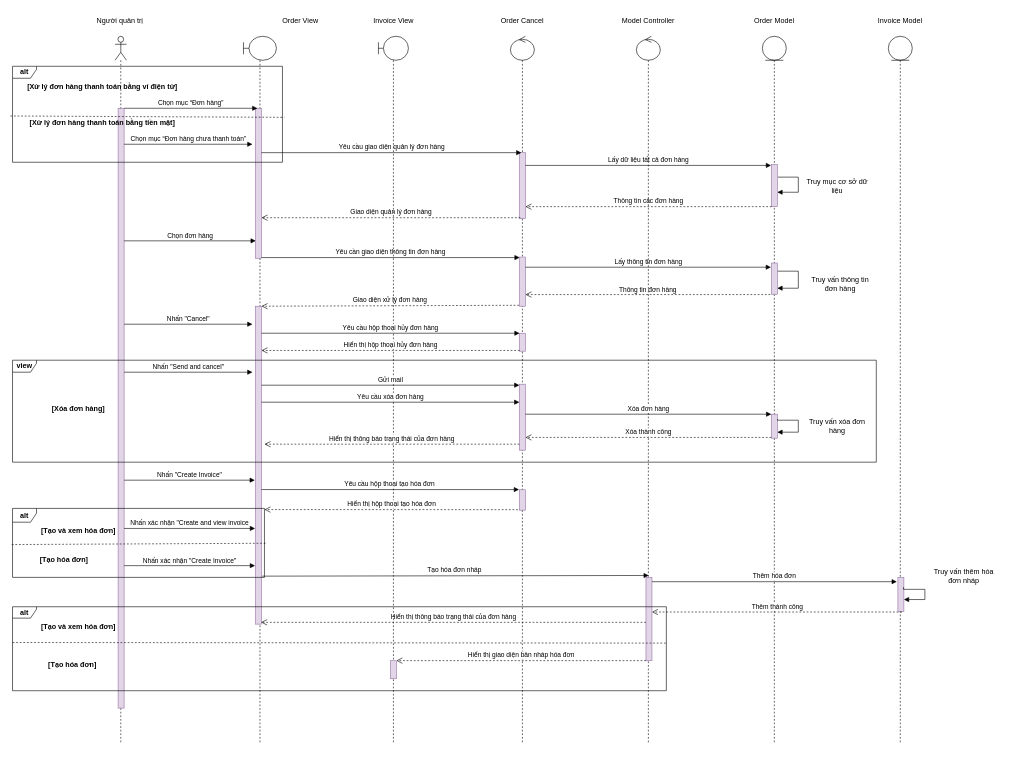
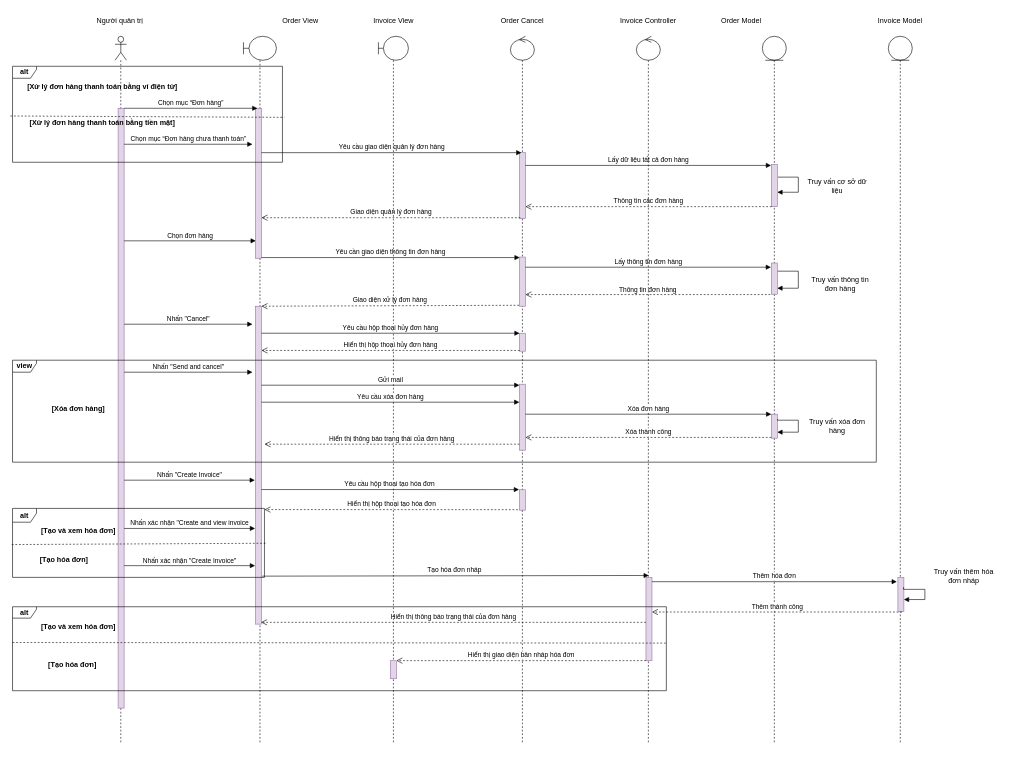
(648, 21) -> (648, 21)
(774, 21) -> (741, 21)
(837, 186) -> (837, 186)
